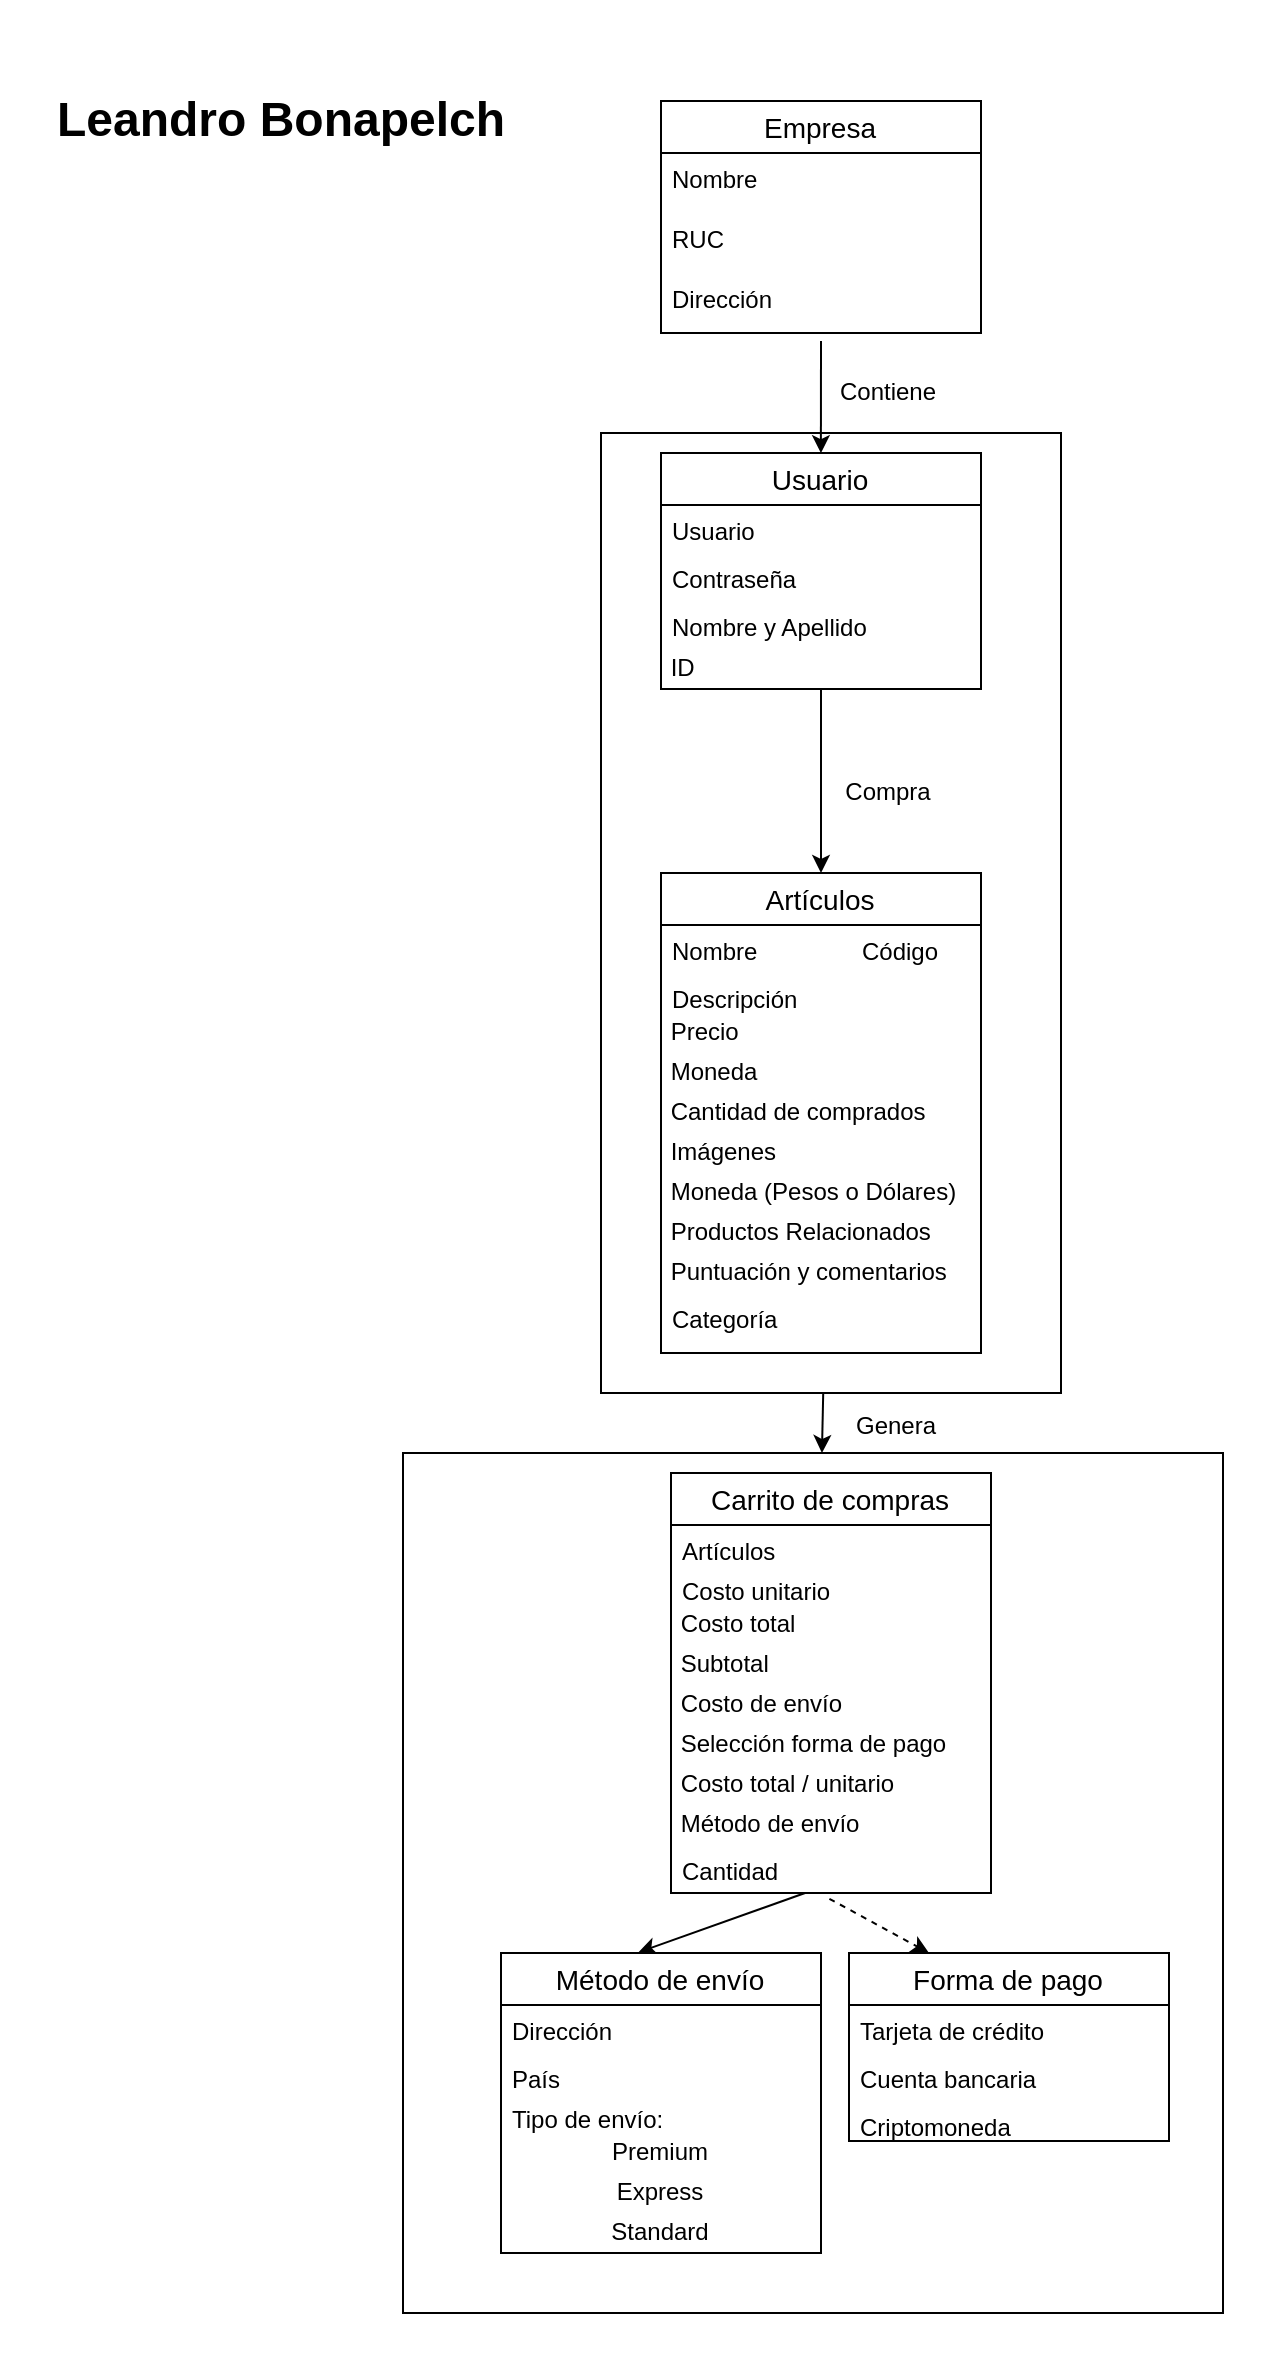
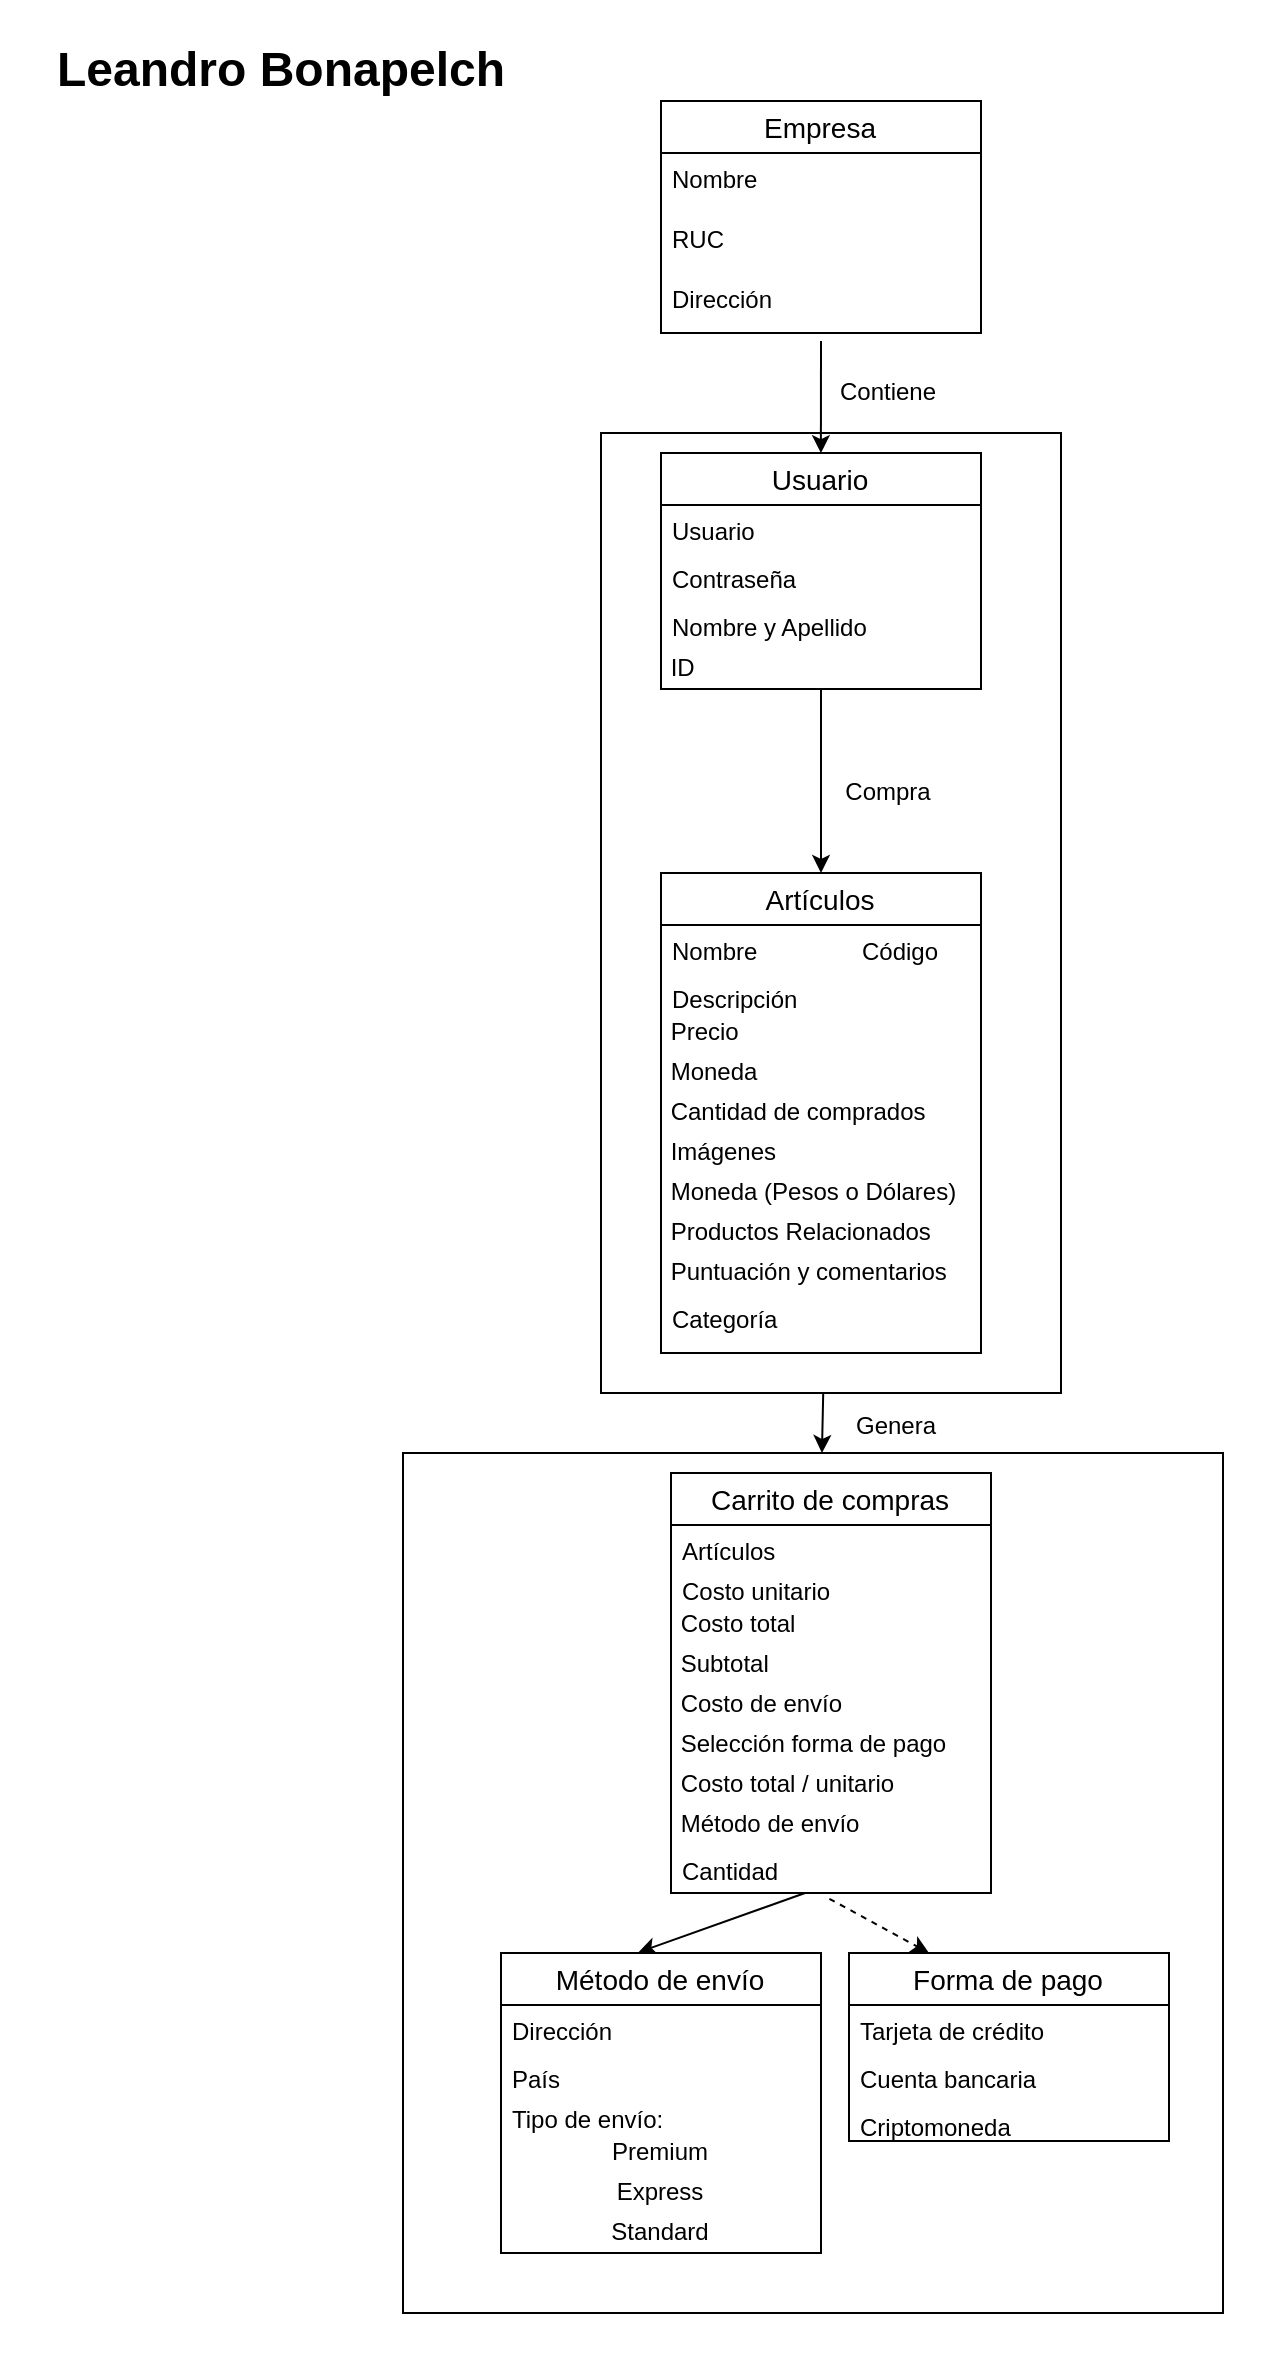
(281, 121) -> (281, 71)
